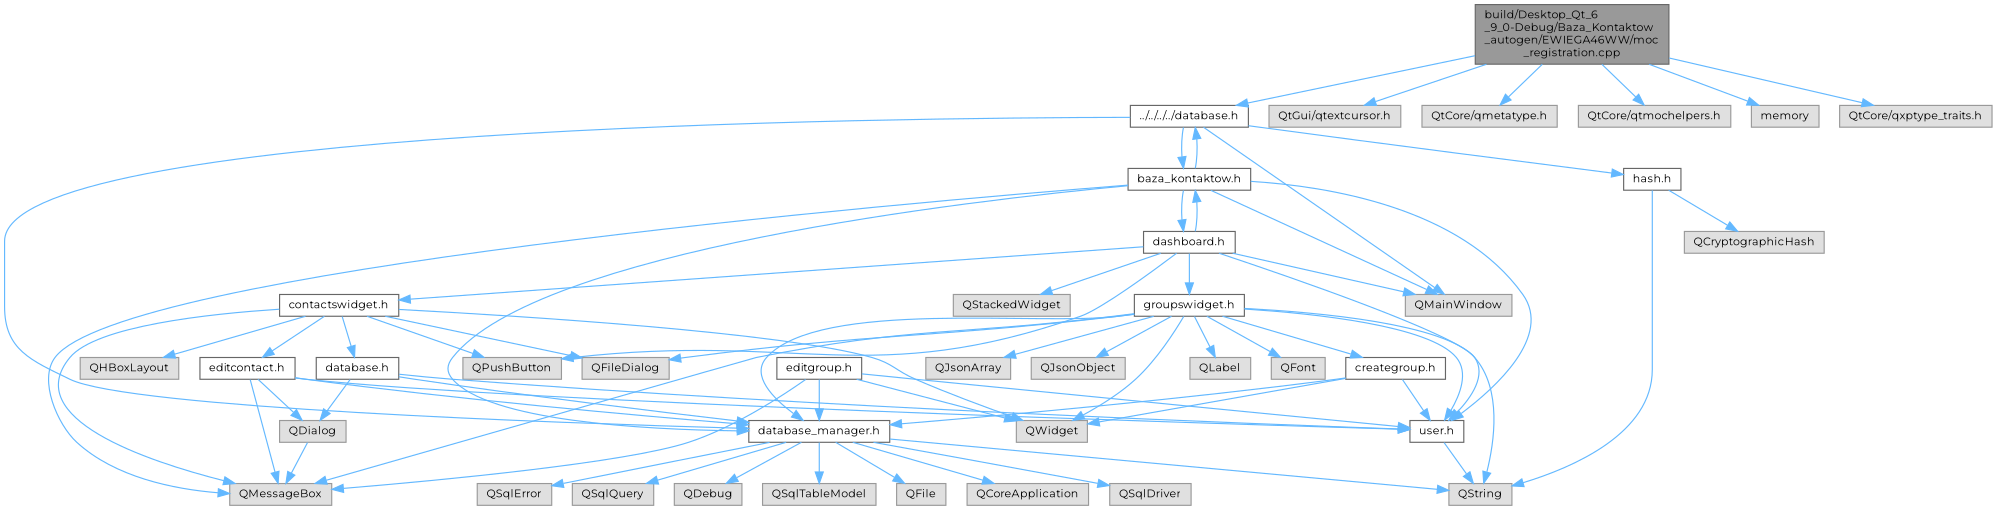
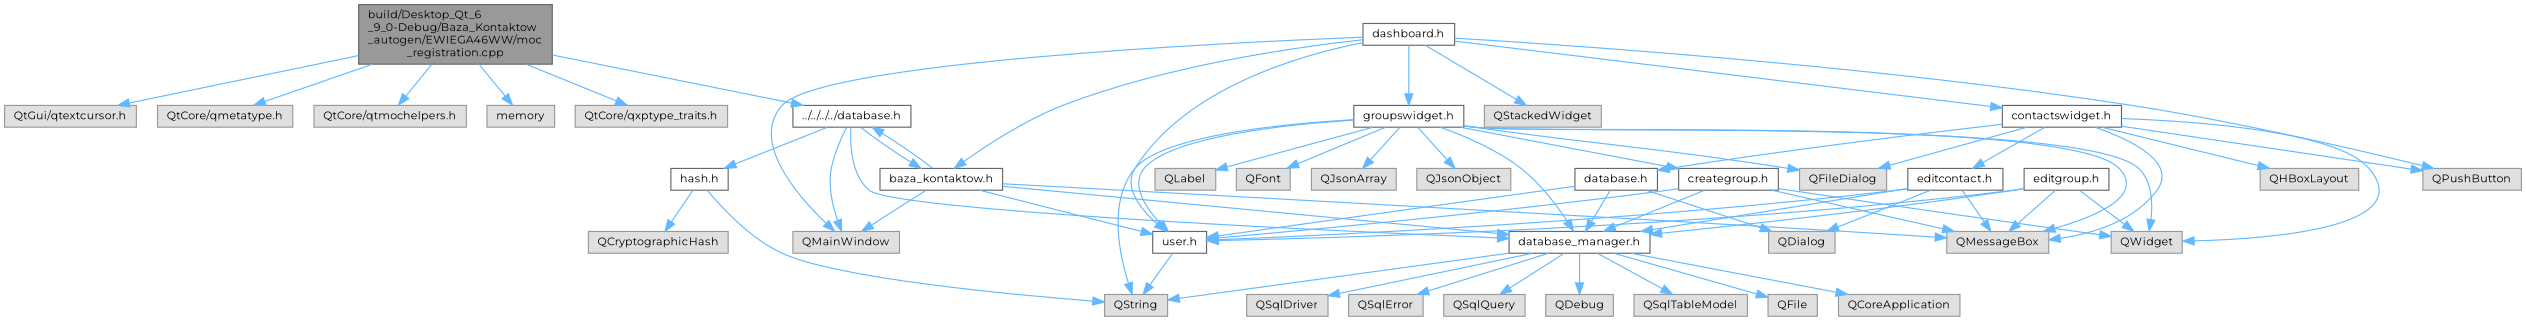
(1182, 205) -> none
(299, 458) -> (1887, 216)
